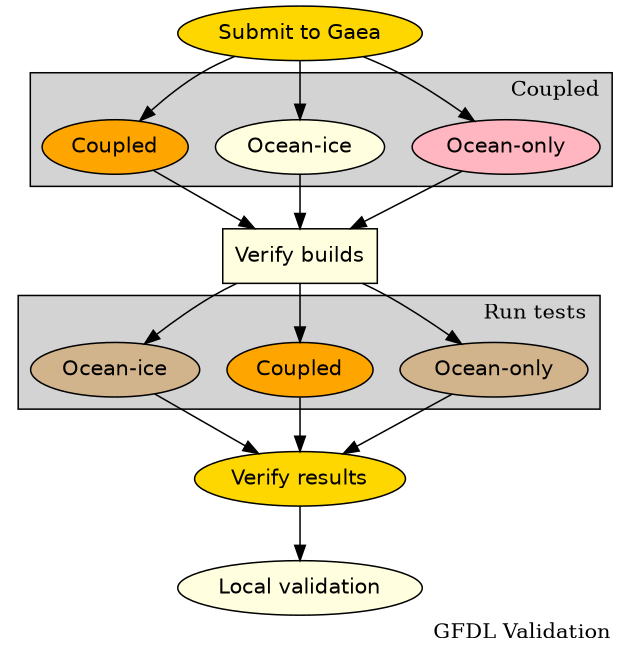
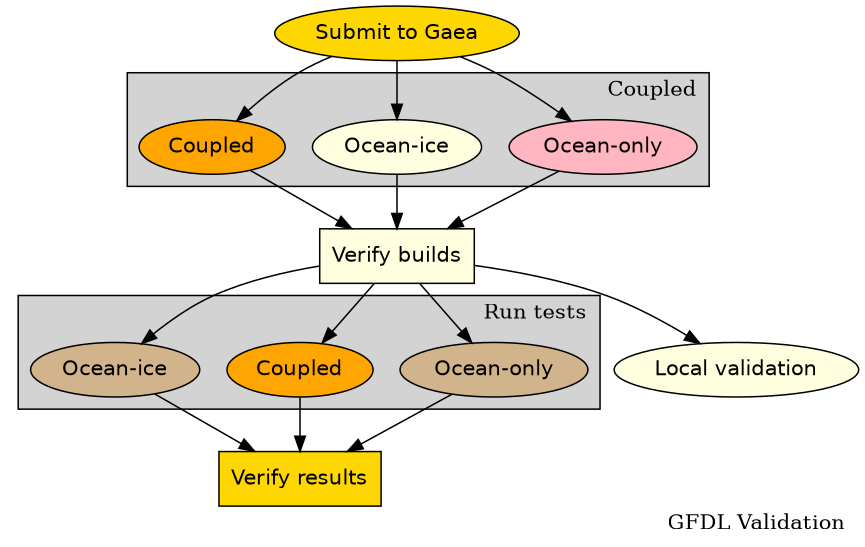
(300, 479) -> (300, 479)
(300, 526) -> (574, 285)
